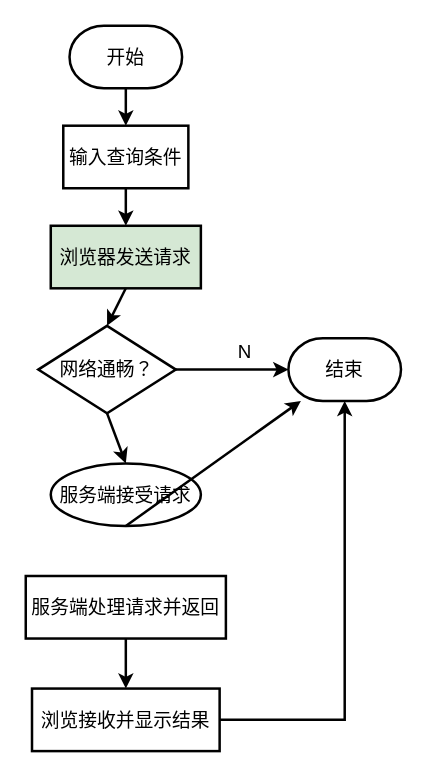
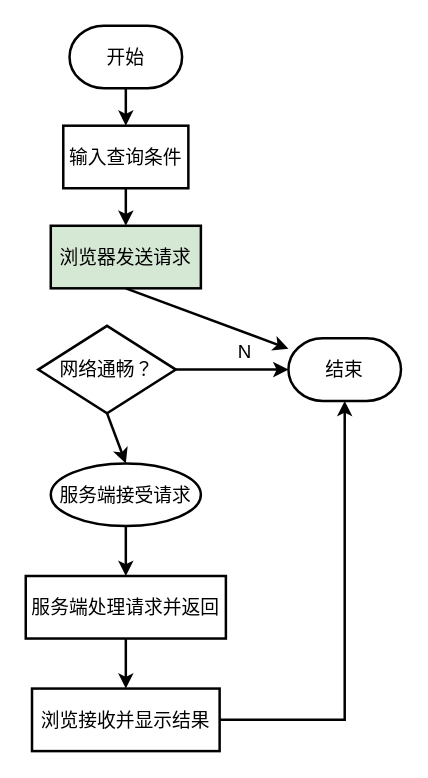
(119, 302) -> (202, 316)
(209, 466) -> (126, 545)
